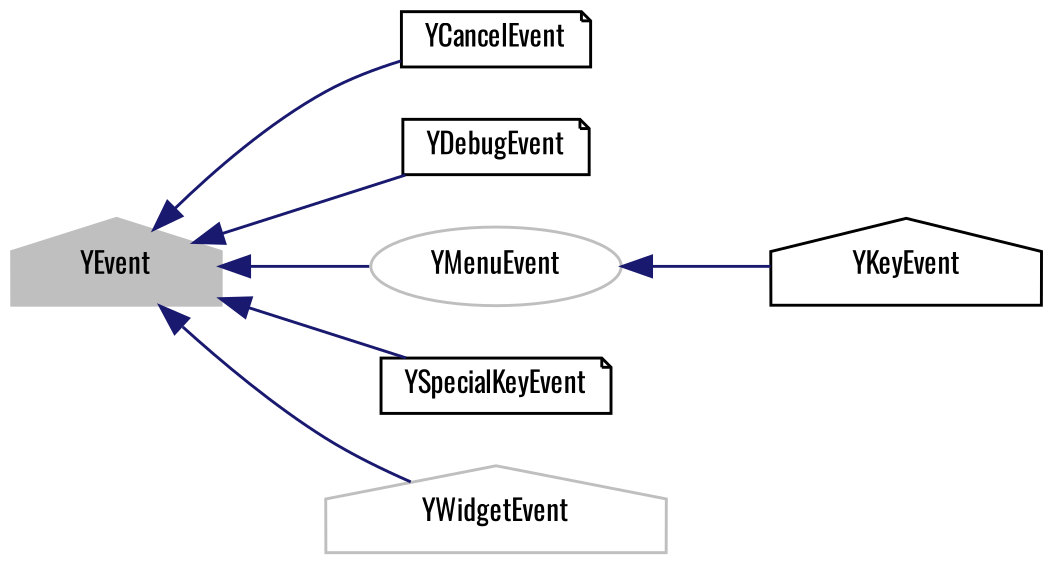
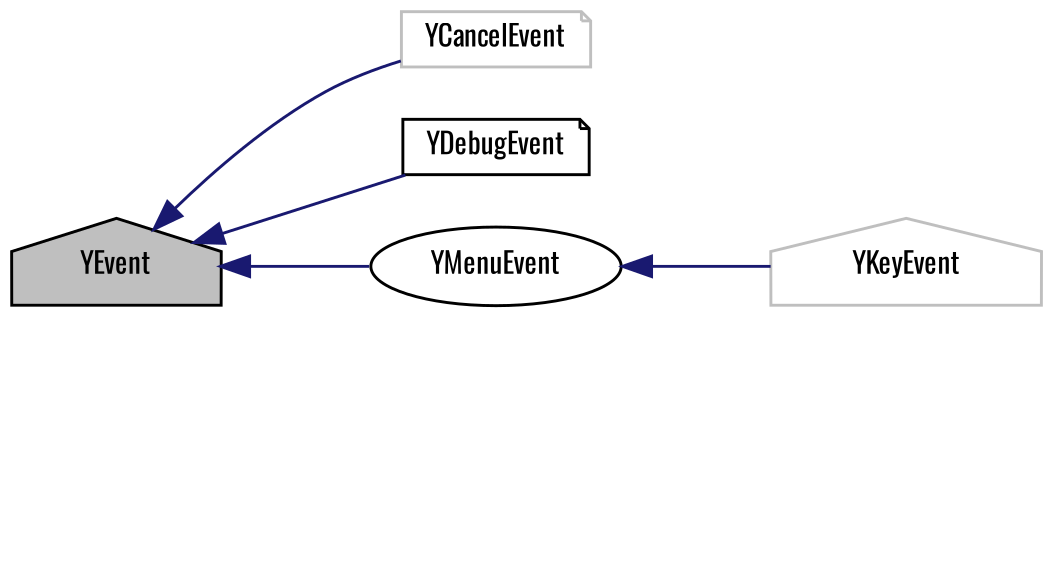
(496, 39) -> (496, 39)
(116, 266) -> (116, 266)
(496, 266) -> (496, 266)
(906, 266) -> (906, 266)
(496, 386) -> none
(496, 514) -> none
